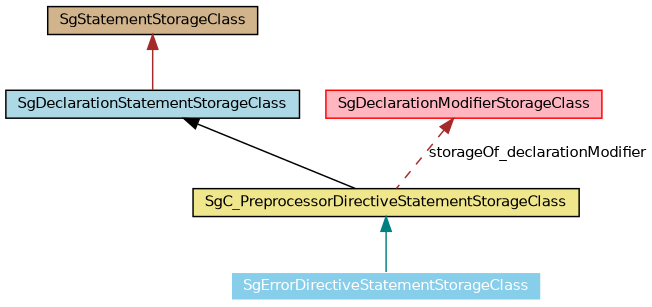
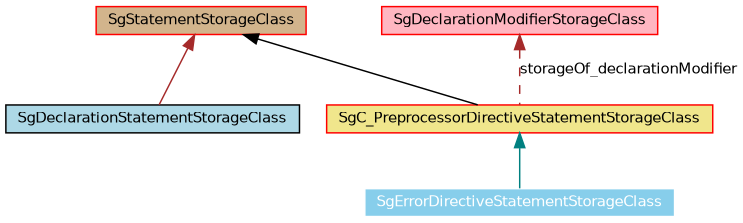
(153, 21) -> (201, 21)
(277, 156) -> (368, 72)
(386, 203) -> (520, 119)
